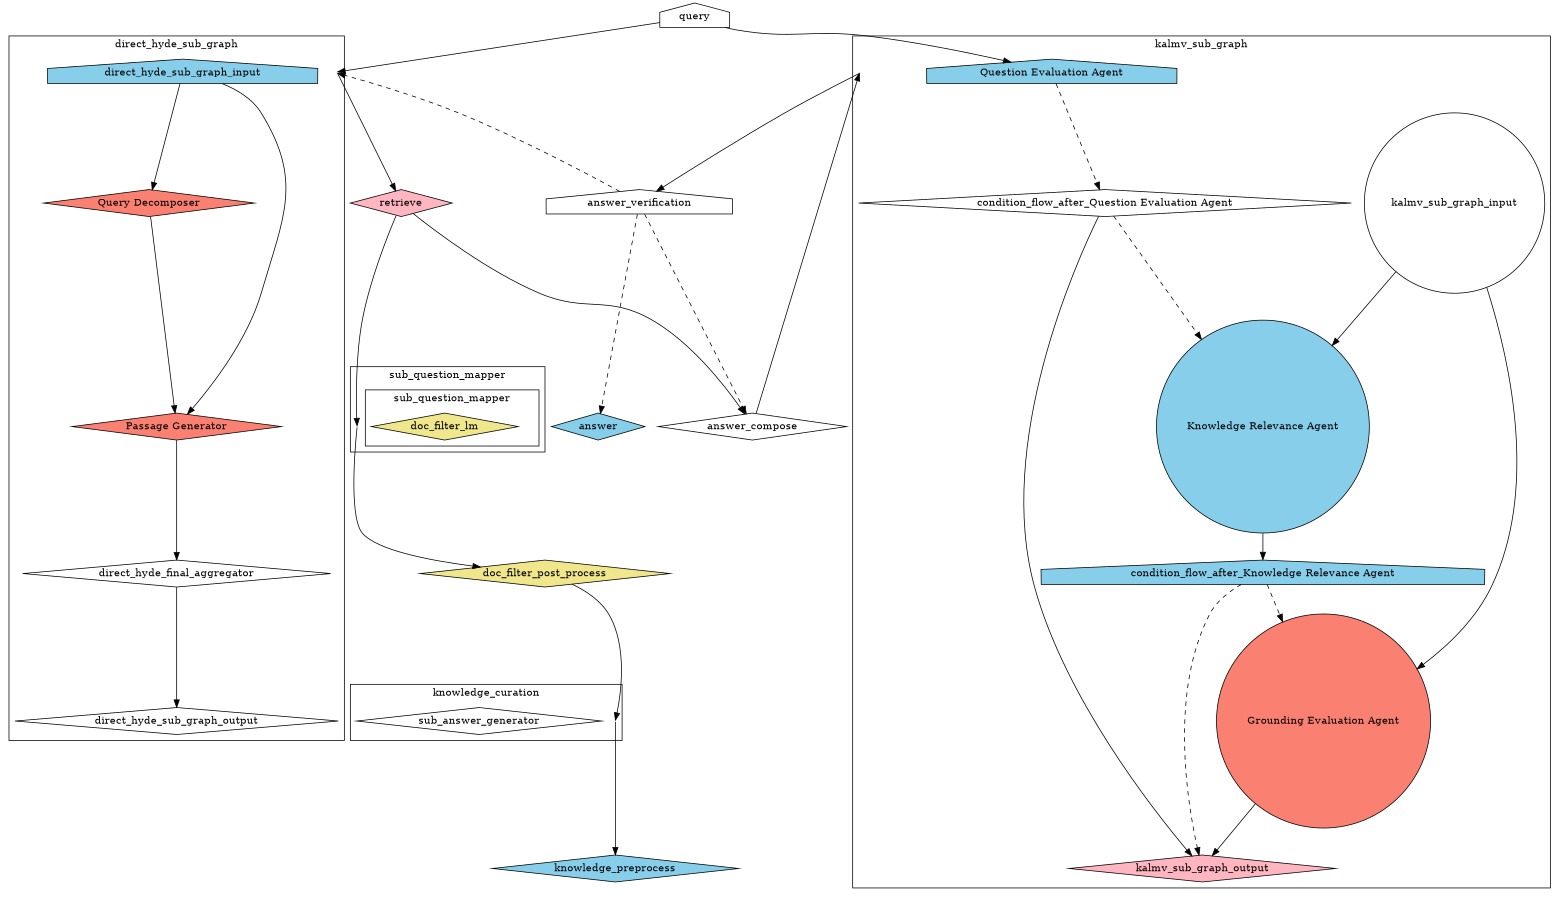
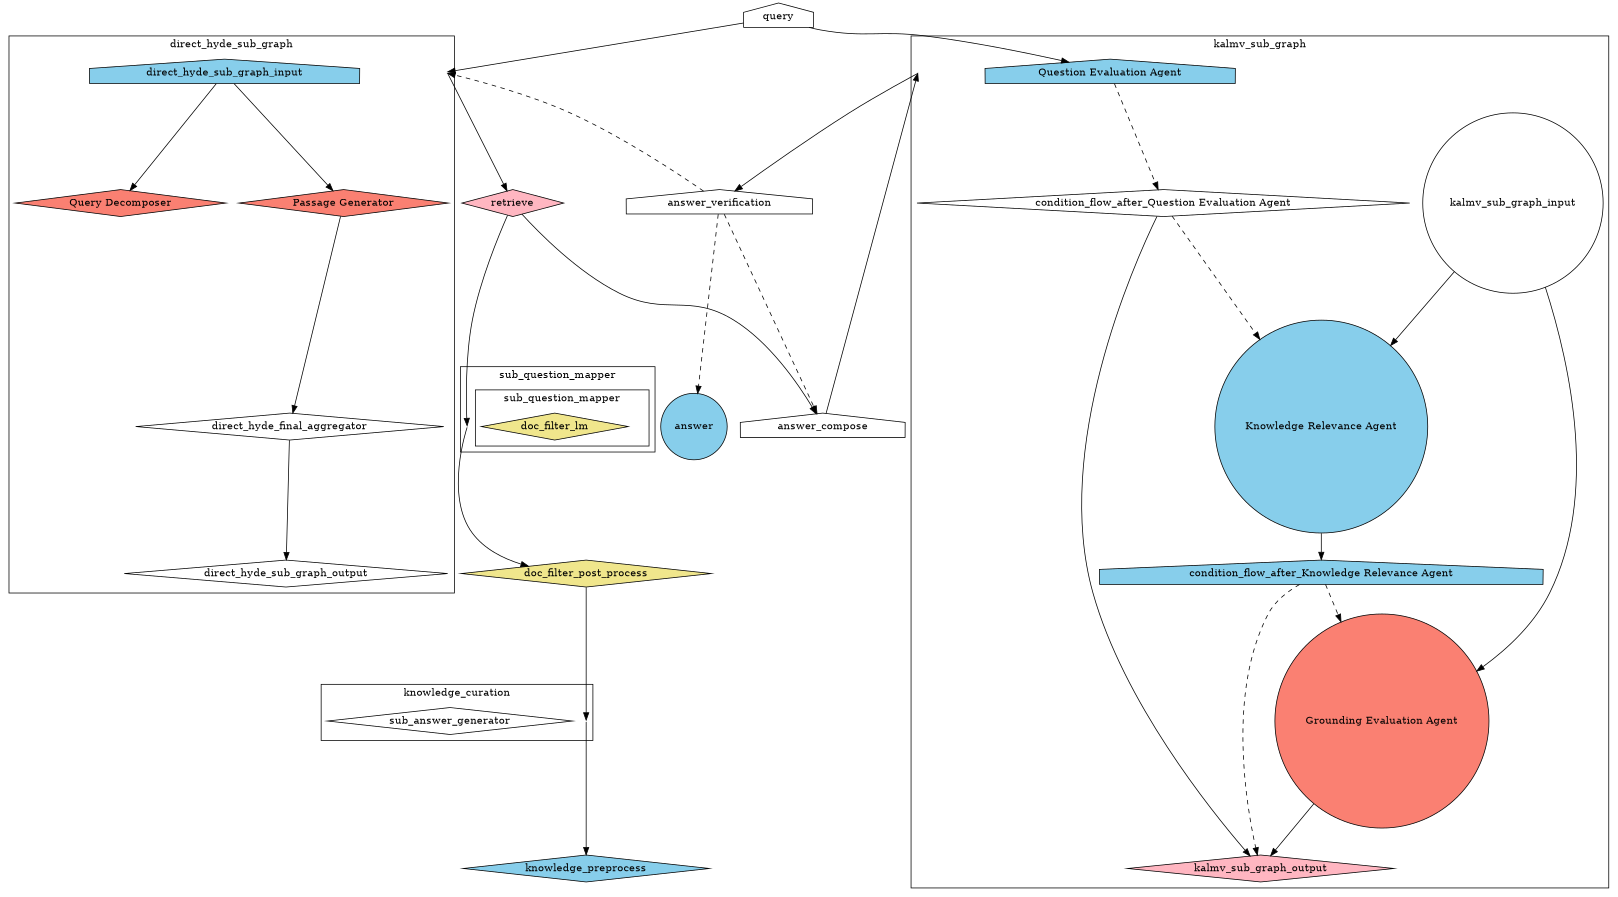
(162, 311) -> none
(598, 427) -> (694, 427)
(752, 427) -> (823, 427)
